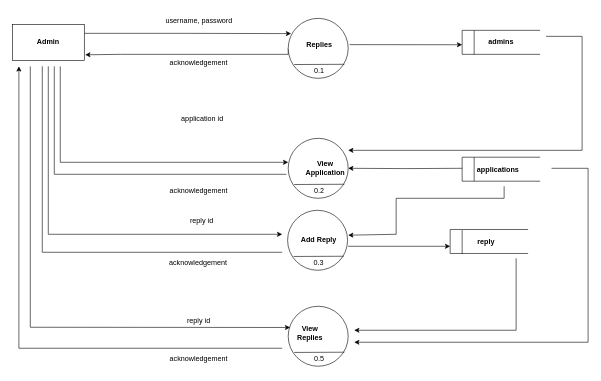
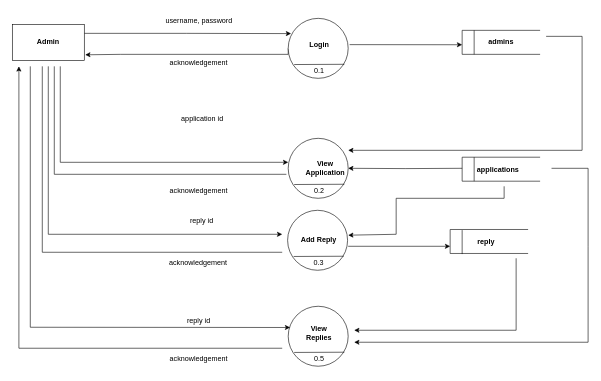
(320, 45) -> (320, 45)
(310, 333) -> (319, 333)
